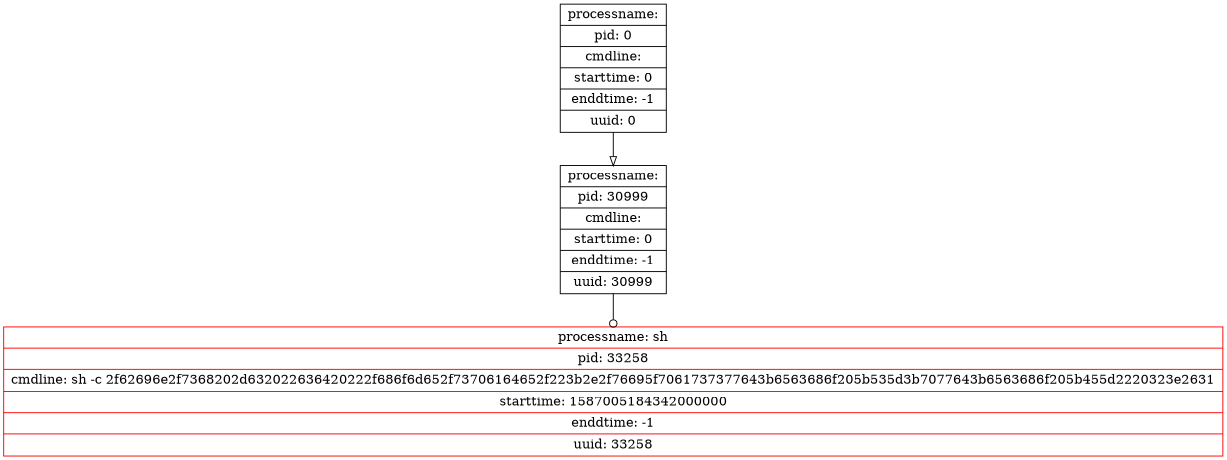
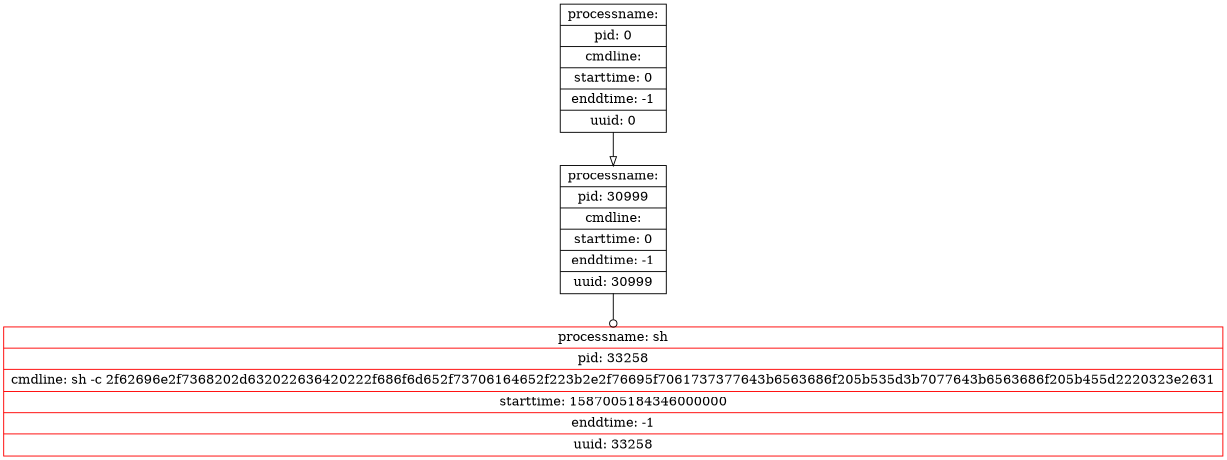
(613, 402) -> (613, 402)
